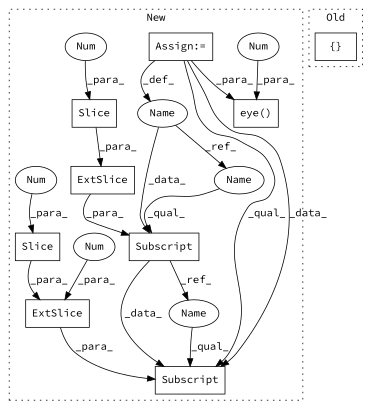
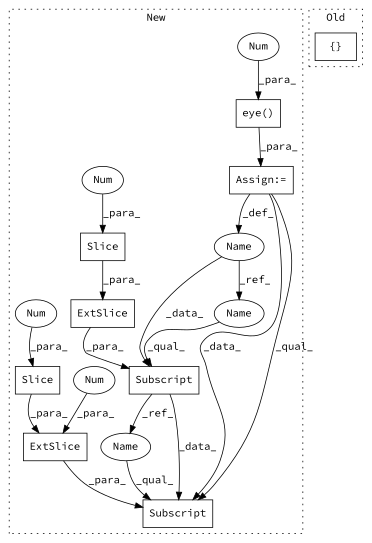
(208, 79) -> (260, 143)
